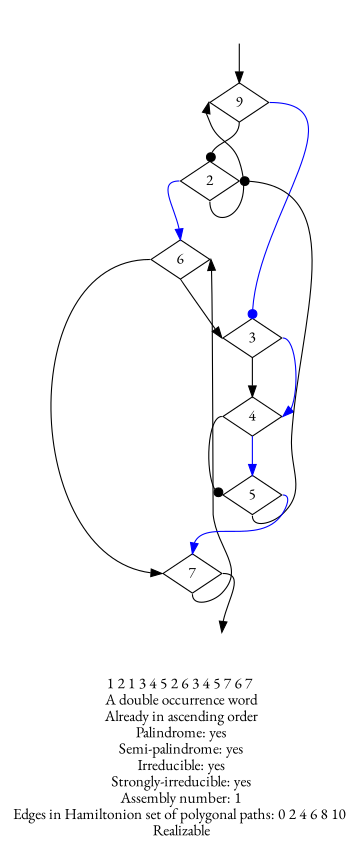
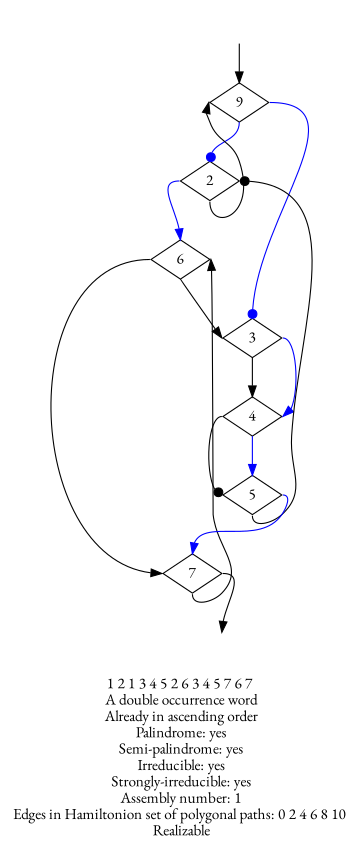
(231, 137) -> (231, 137)
